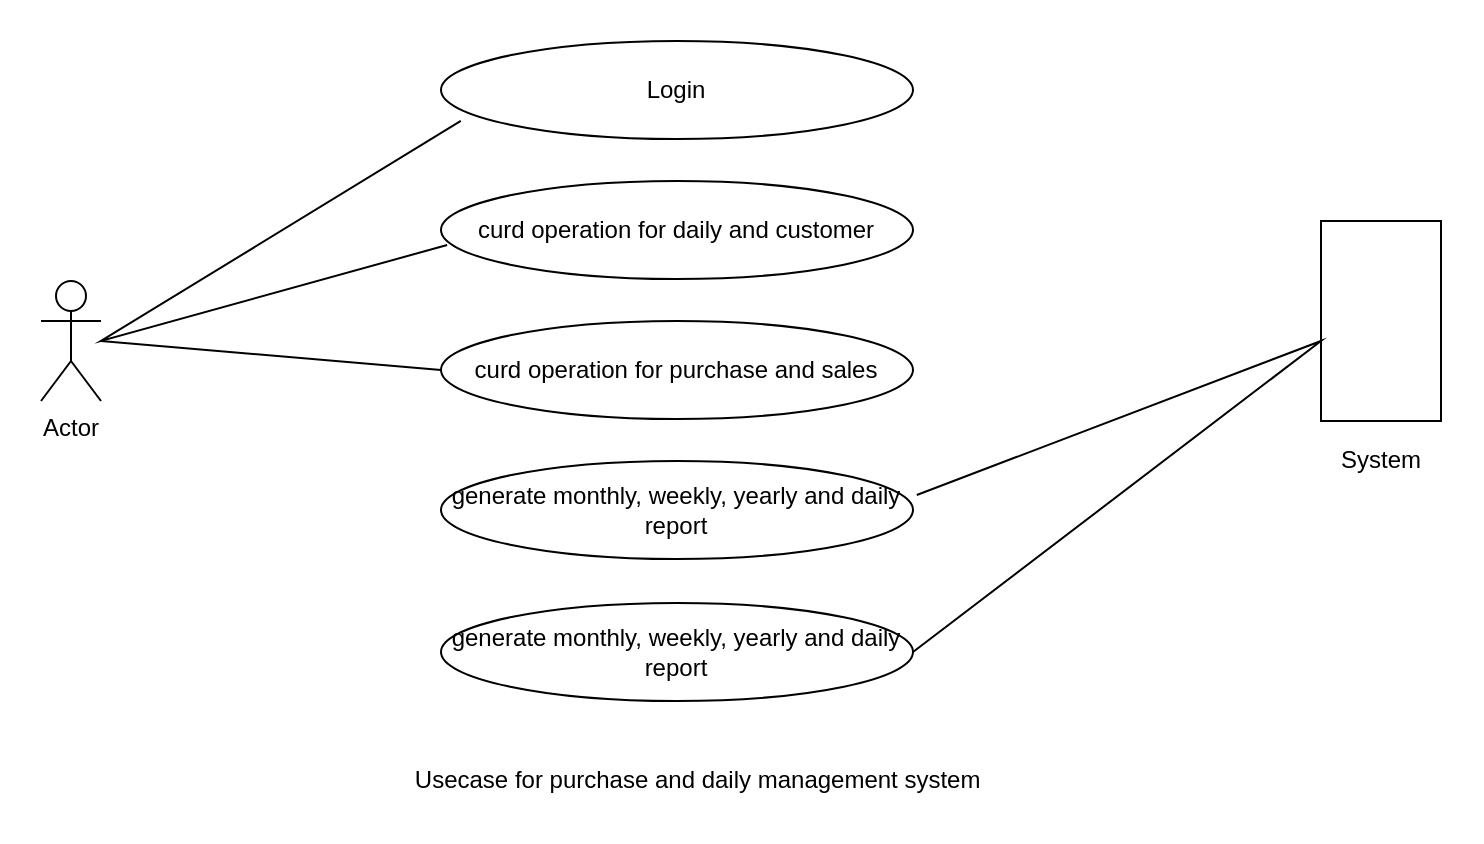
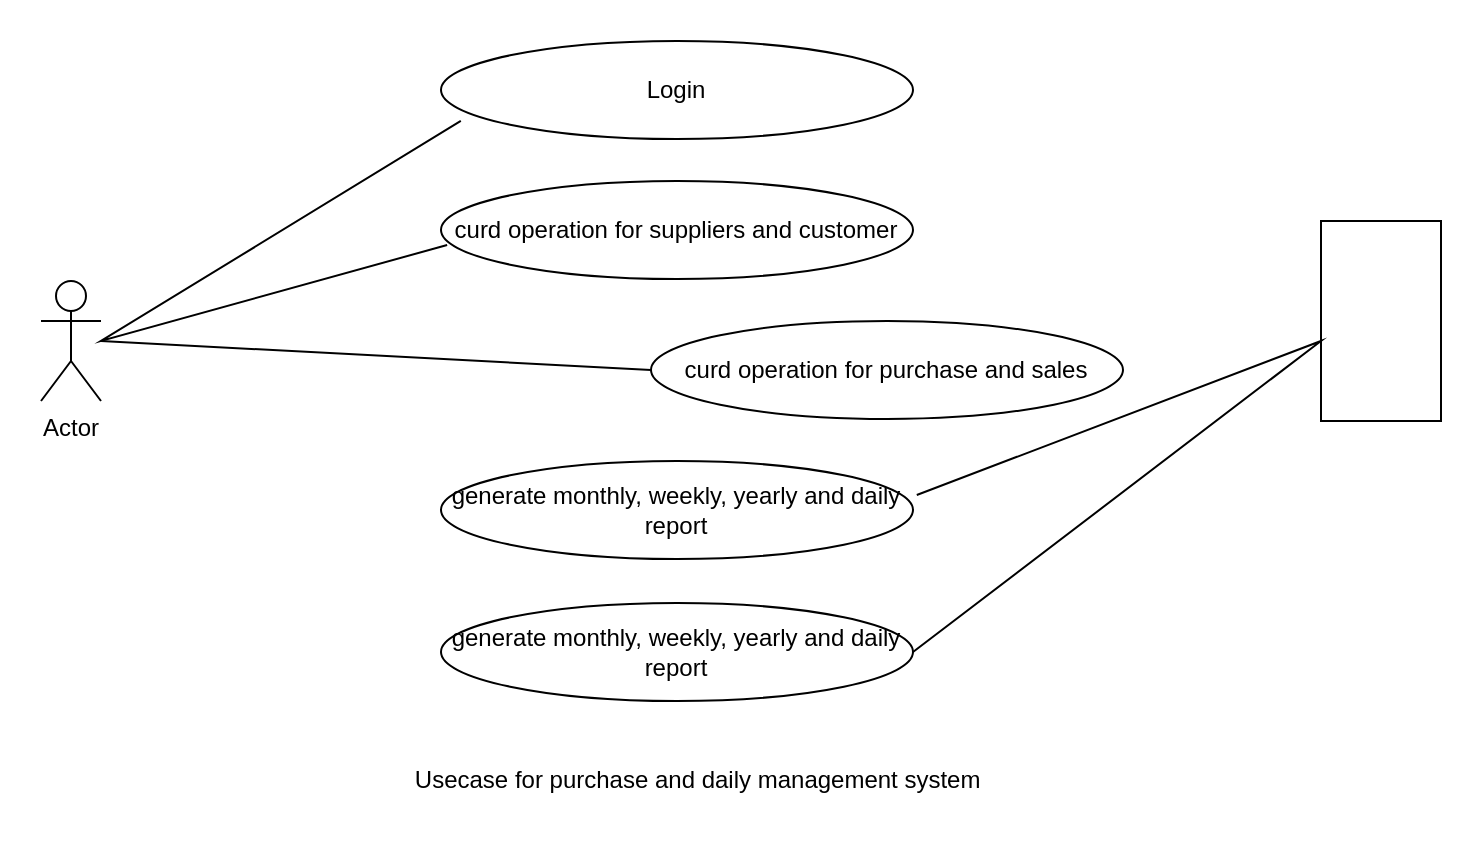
(677, 231) -> (677, 231)
(677, 370) -> (887, 370)
(1381, 461) -> none
